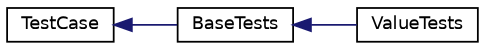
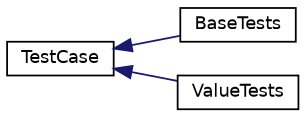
(334, 25) -> (154, 77)
